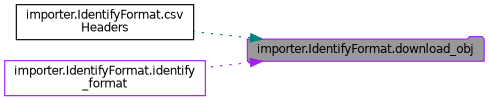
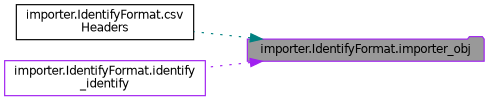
(366, 50) -> (366, 50)
(105, 78) -> (105, 78)
